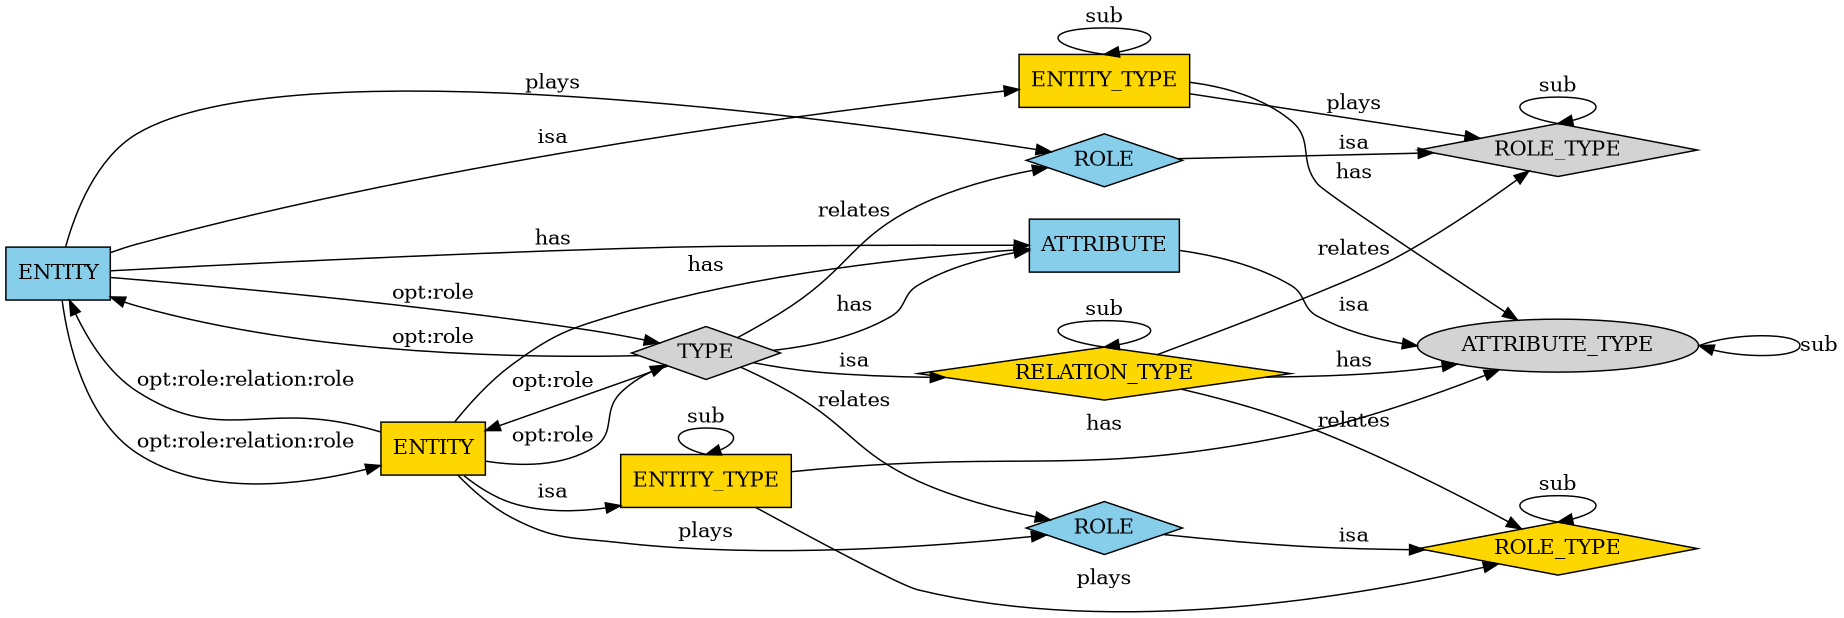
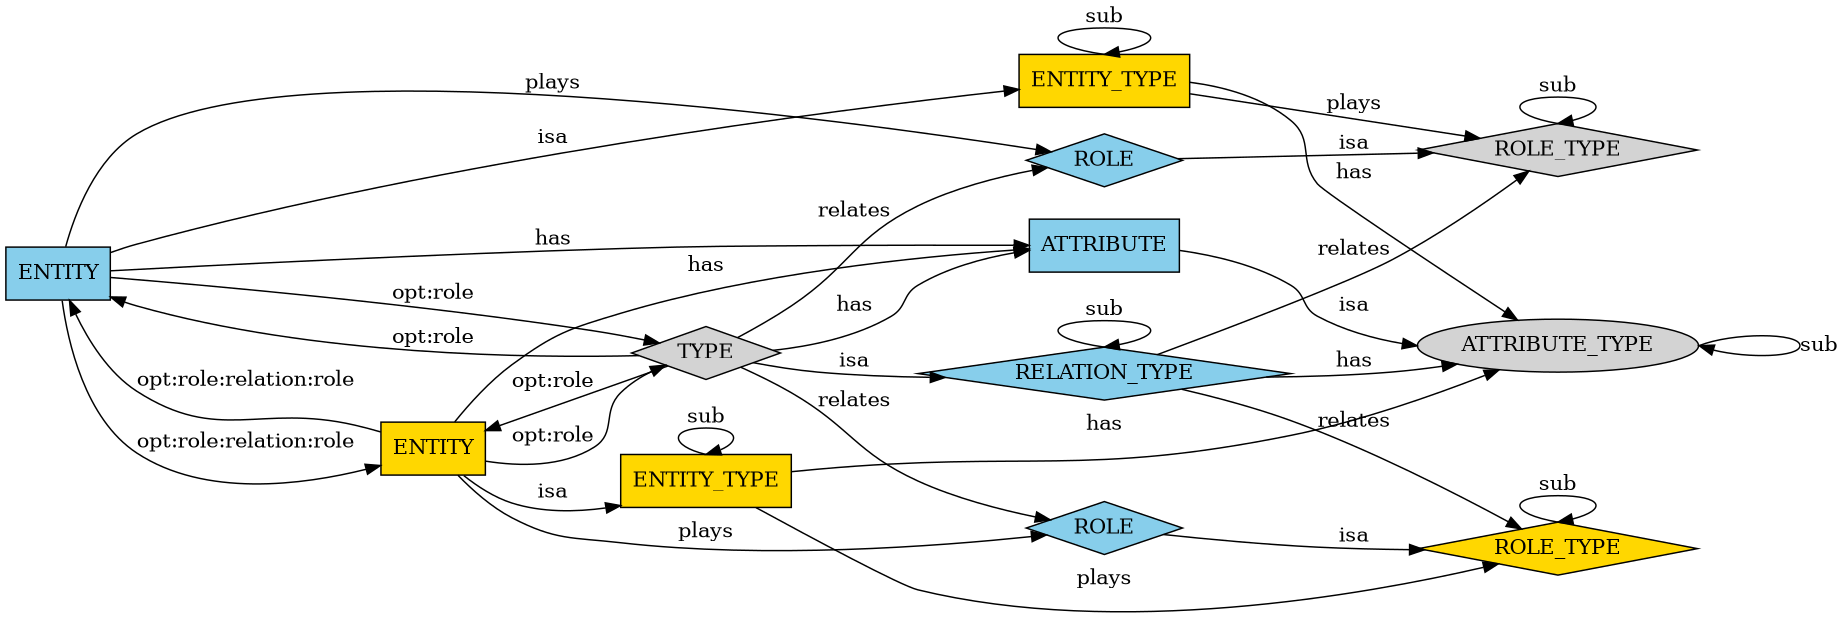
(1104, 374) -> (1104, 374)
